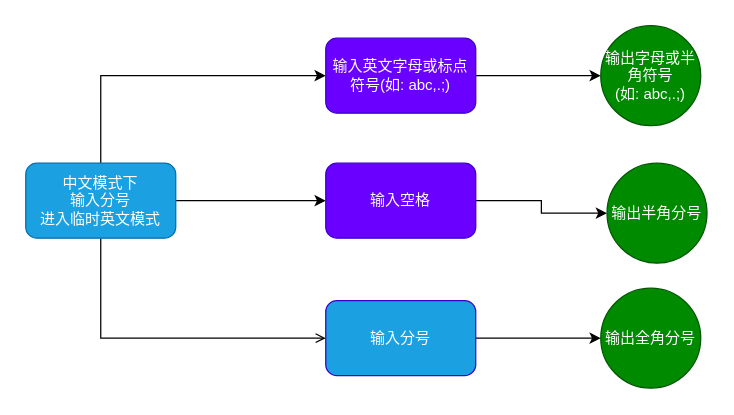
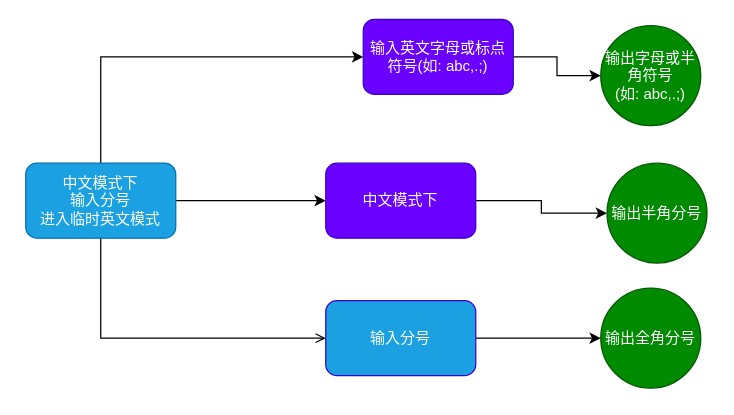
(401, 76) -> (438, 57)
(401, 201) -> (401, 201)
